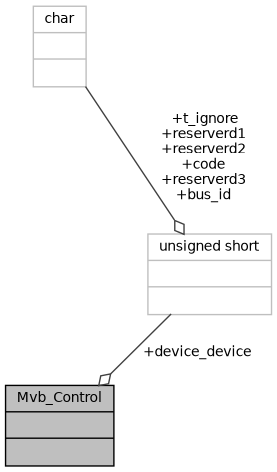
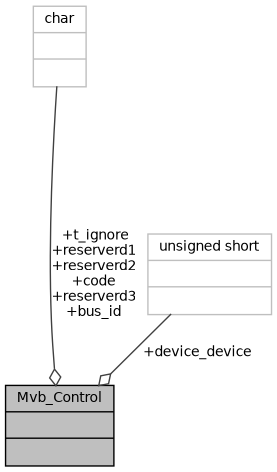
(130, 153) -> (51, 227)
